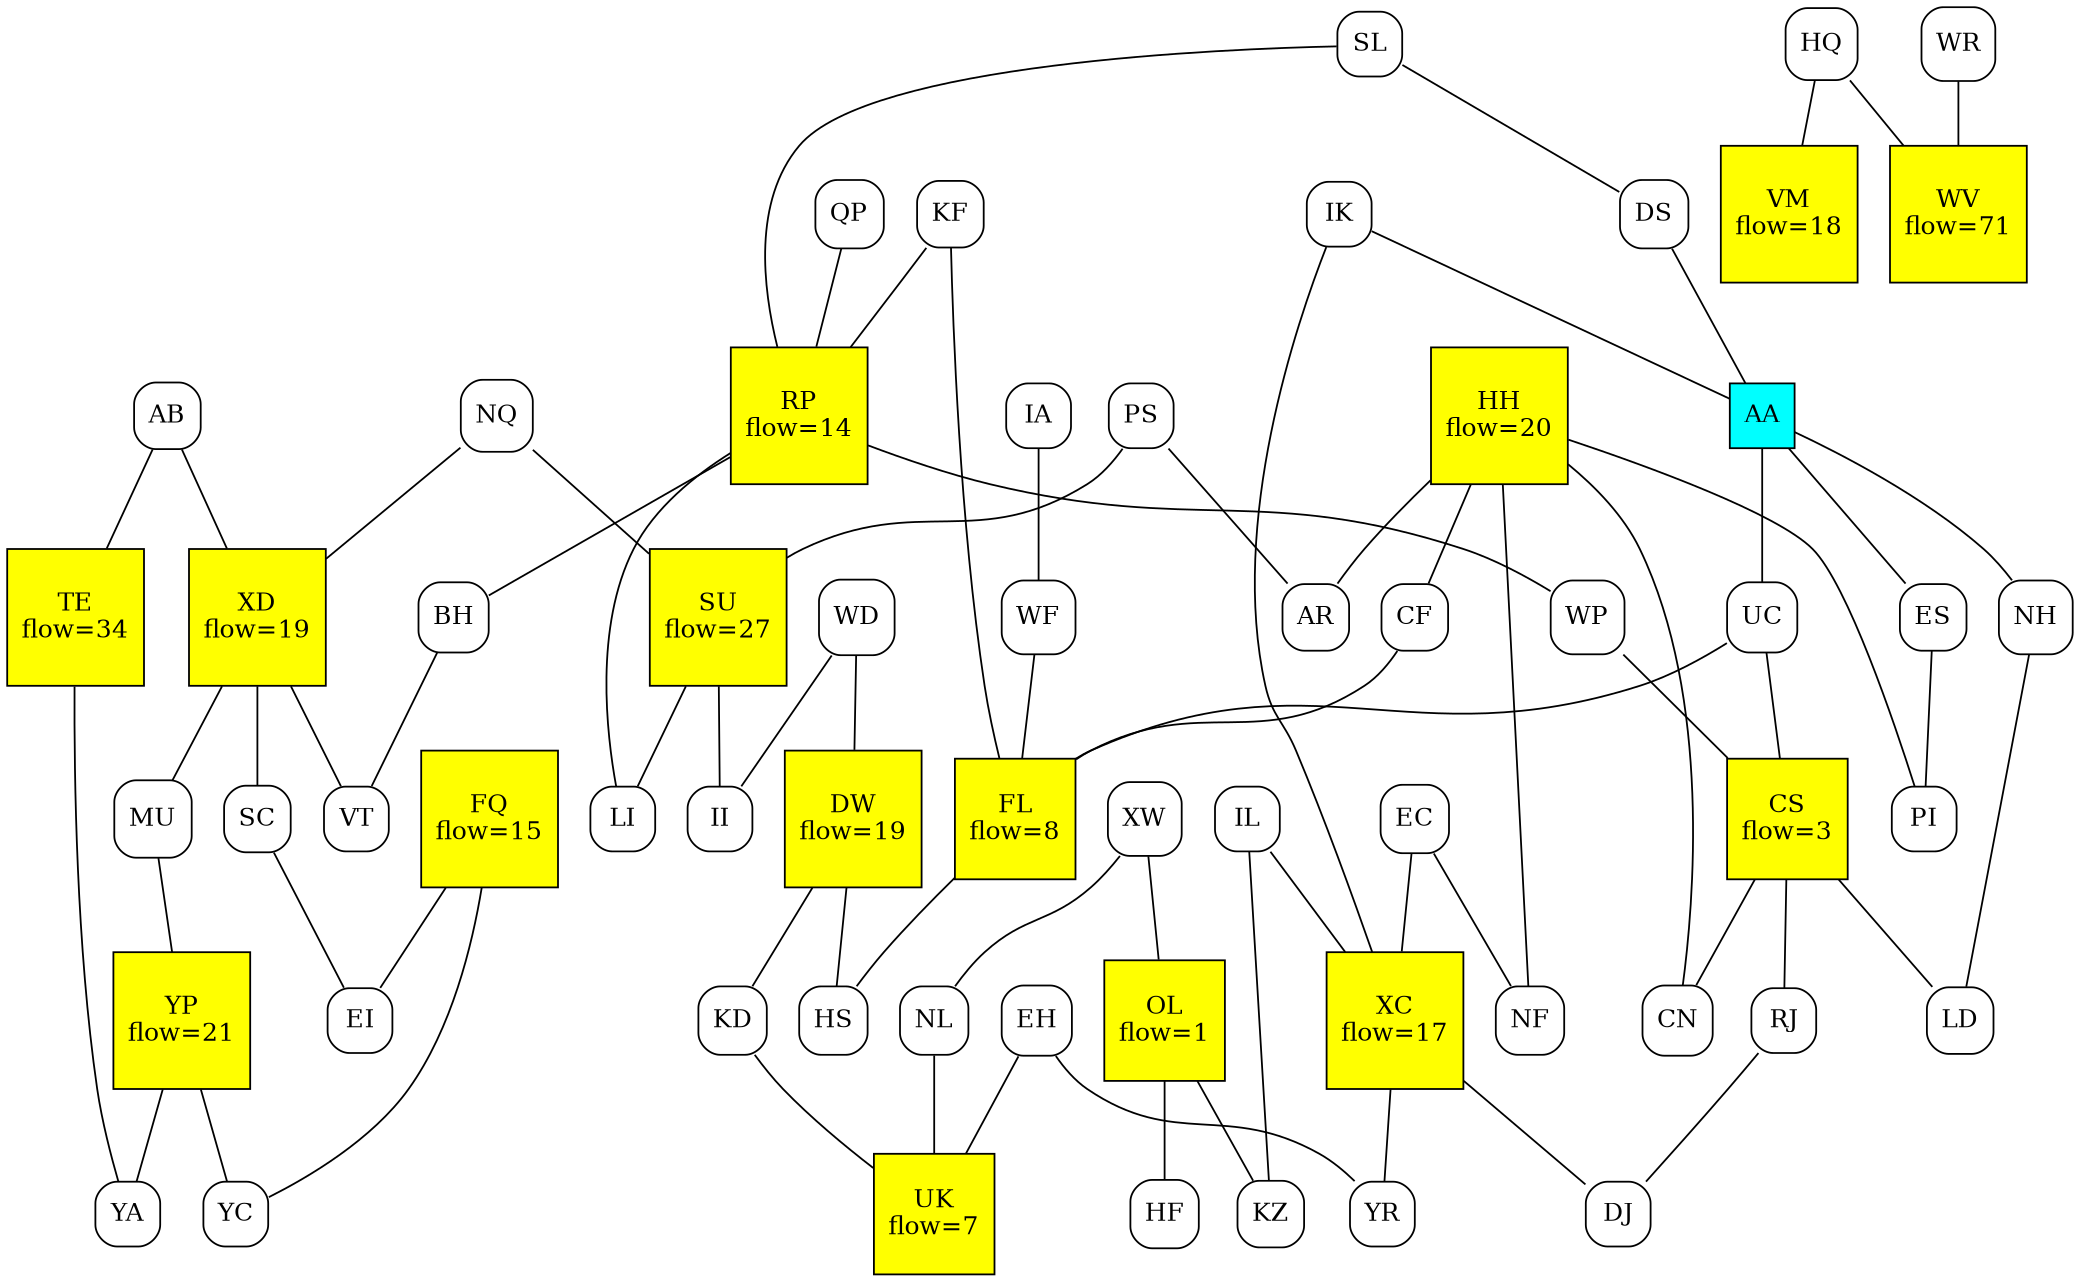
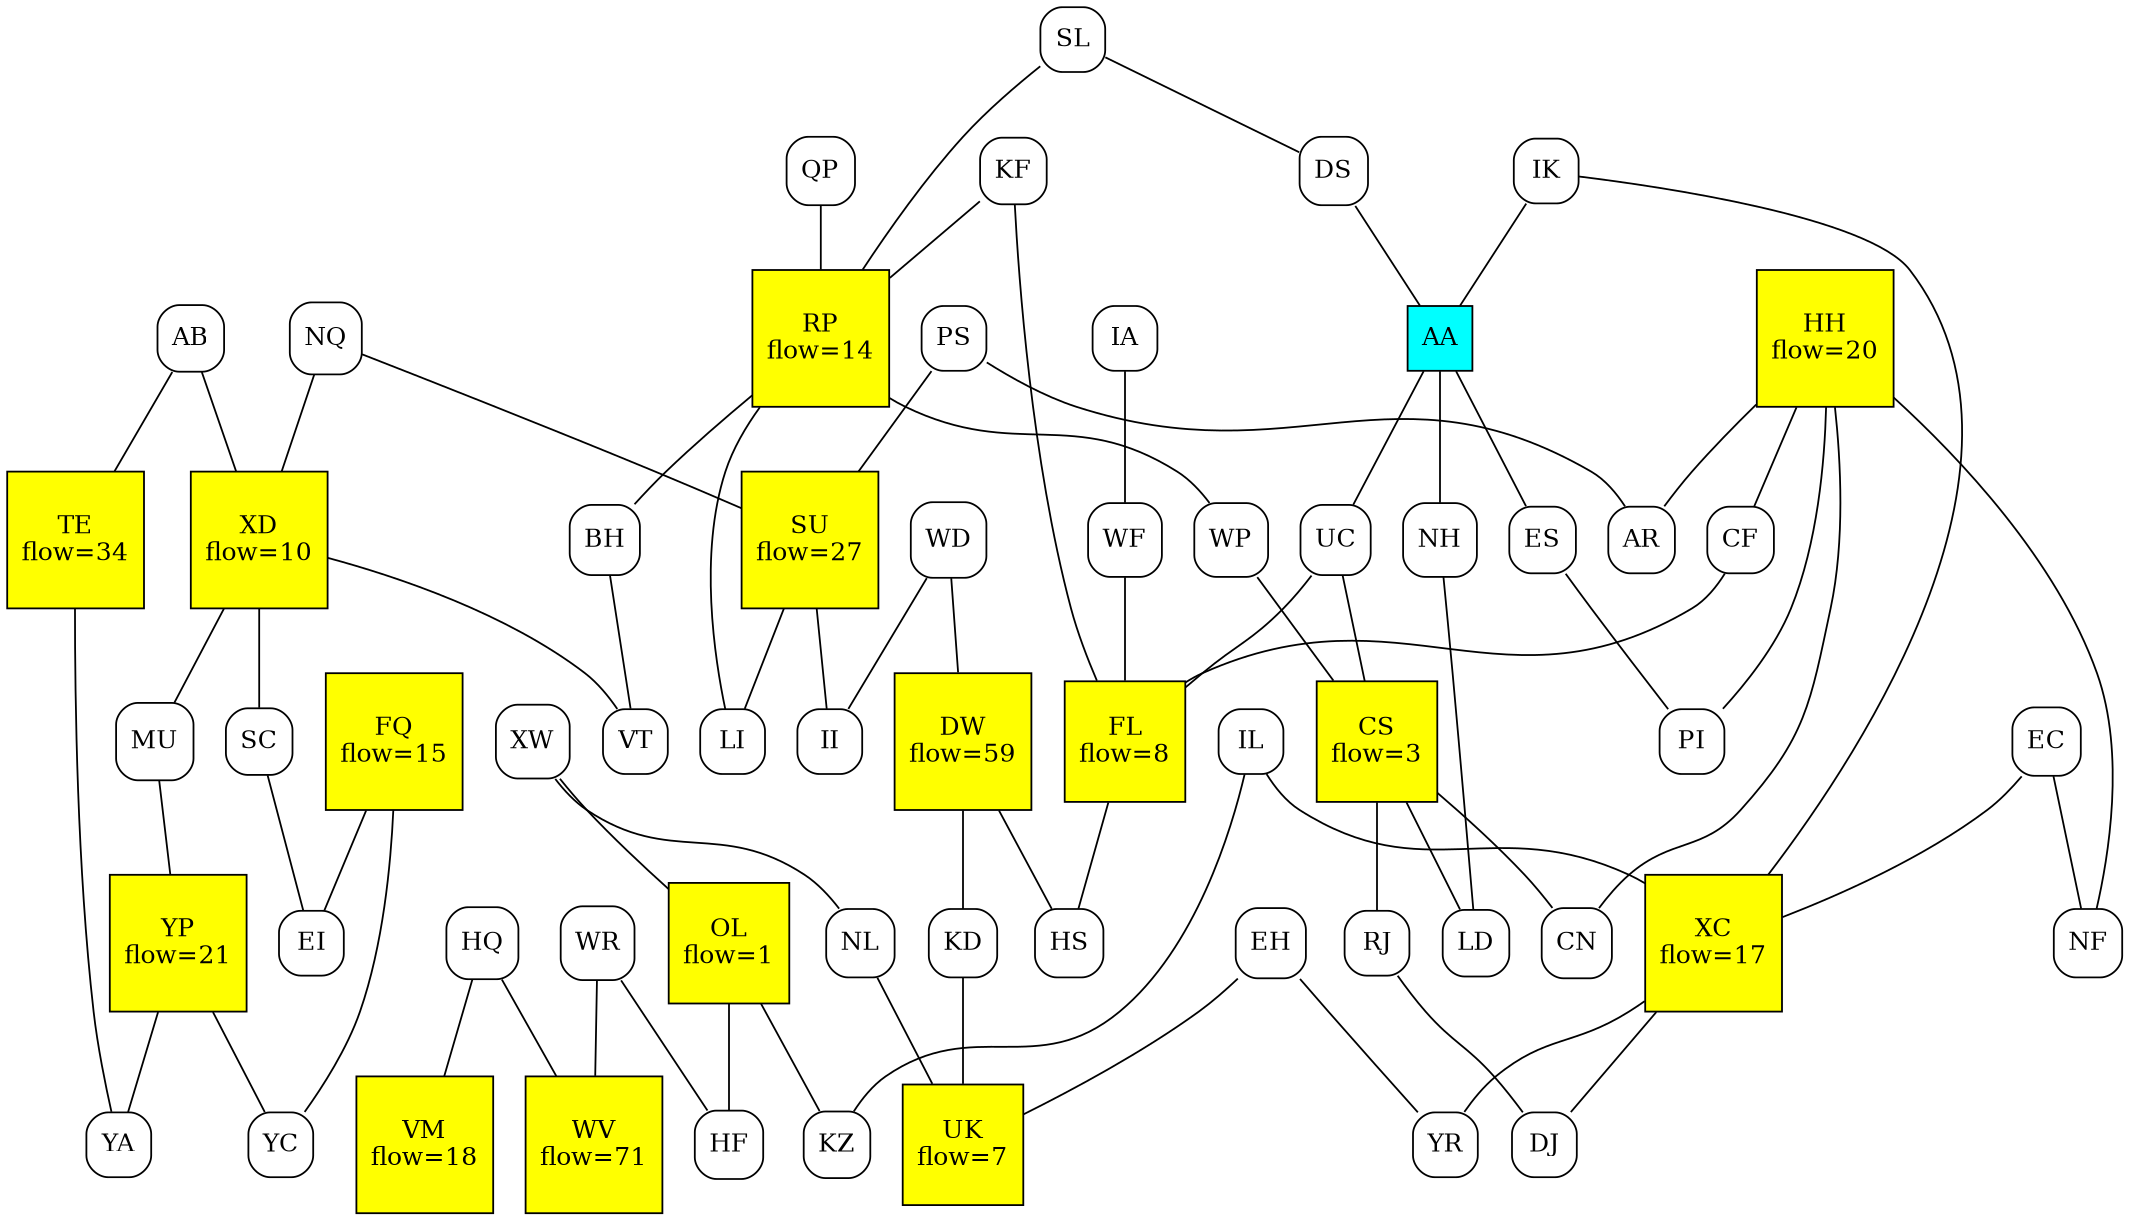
(257, 617) -> (259, 540)
(853, 819) -> (963, 742)
none -> (664, 1045)
